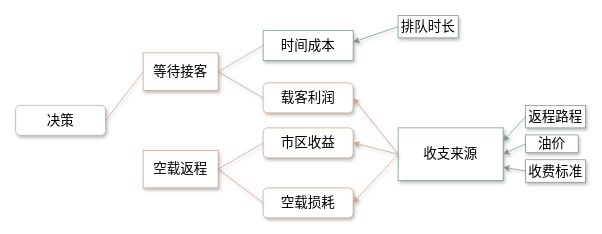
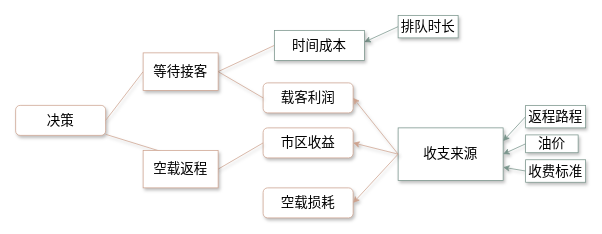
(308, 45) -> (319, 45)
(240, 186) -> (131, 142)
